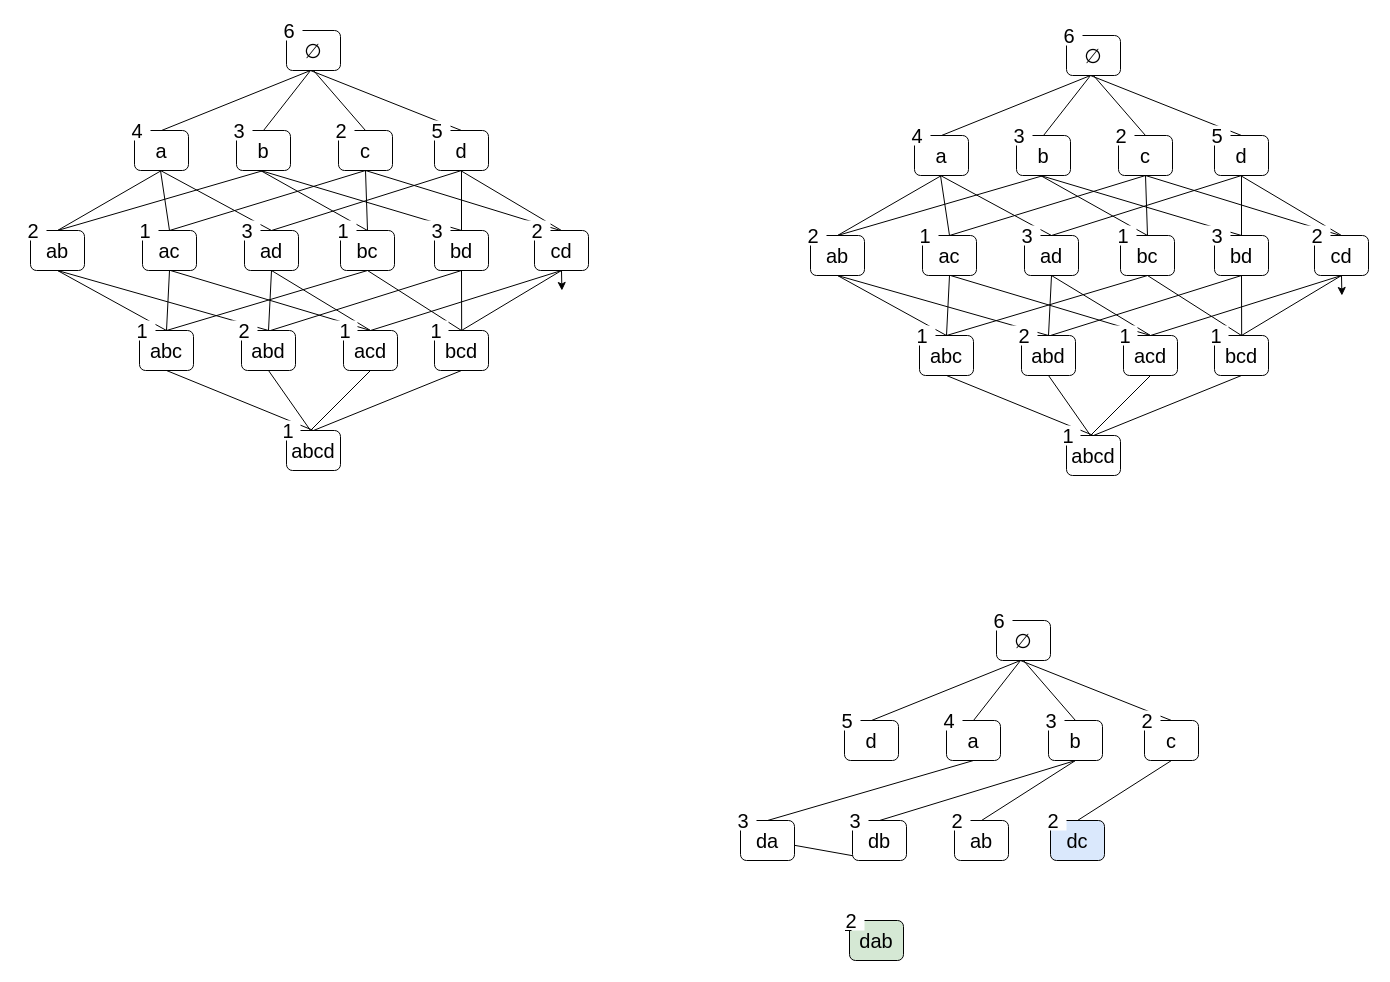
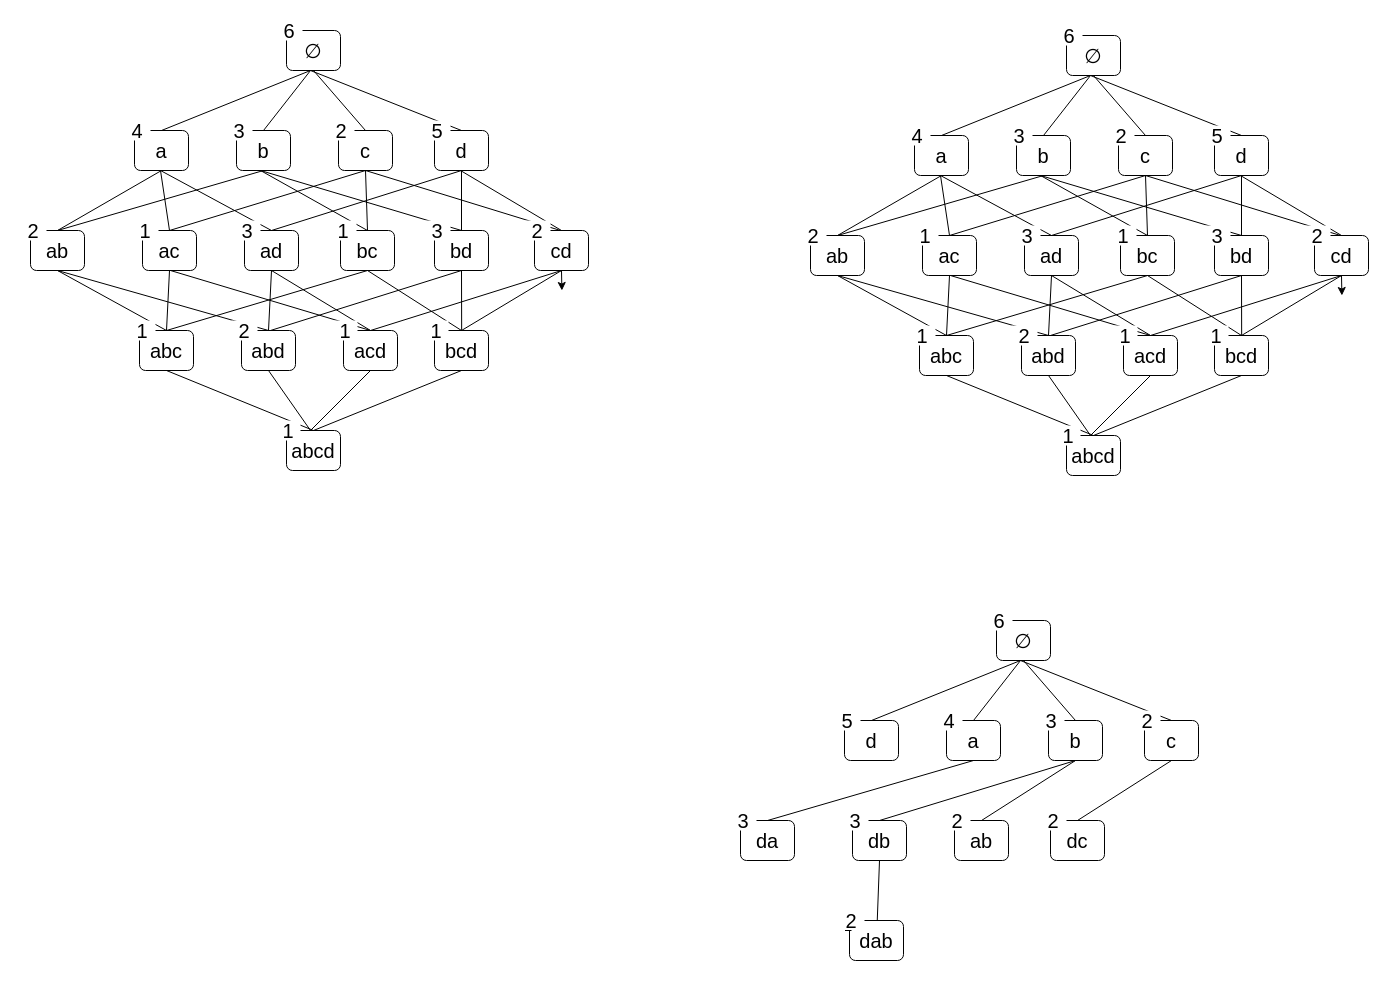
(1078, 841) -> (1078, 841)
(824, 851) -> (878, 891)
(877, 941) -> (877, 941)
